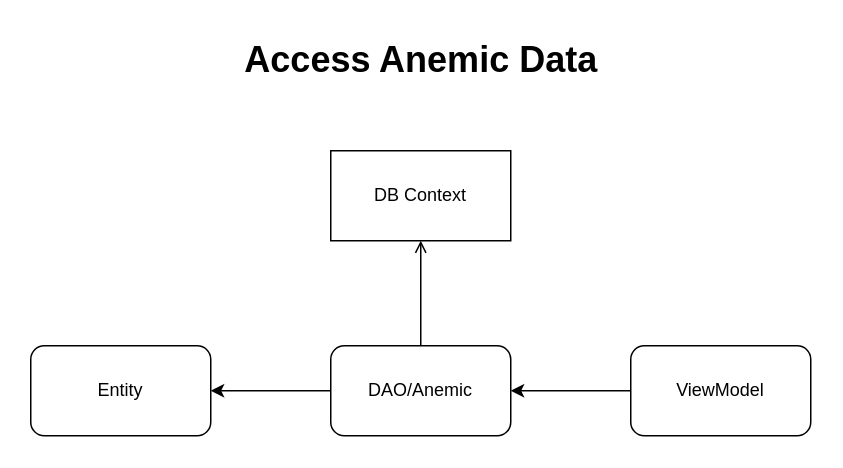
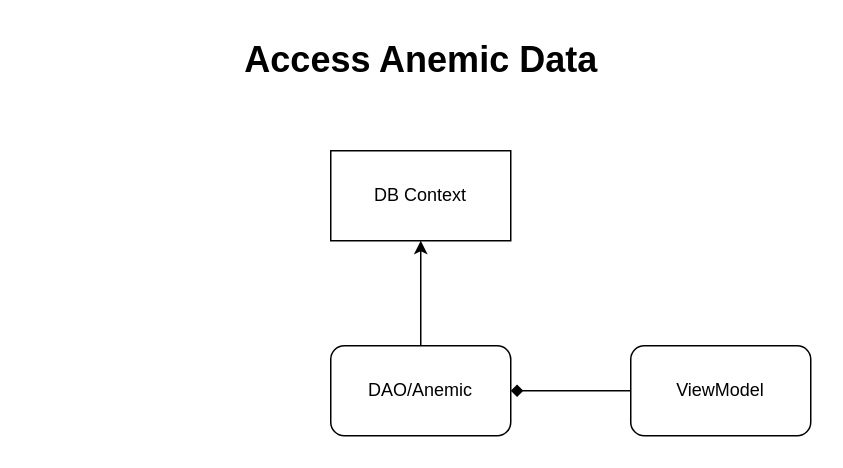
(421, 249) -> (421, 252)
(121, 391) -> none
(276, 391) -> none
(522, 391) -> (523, 391)
